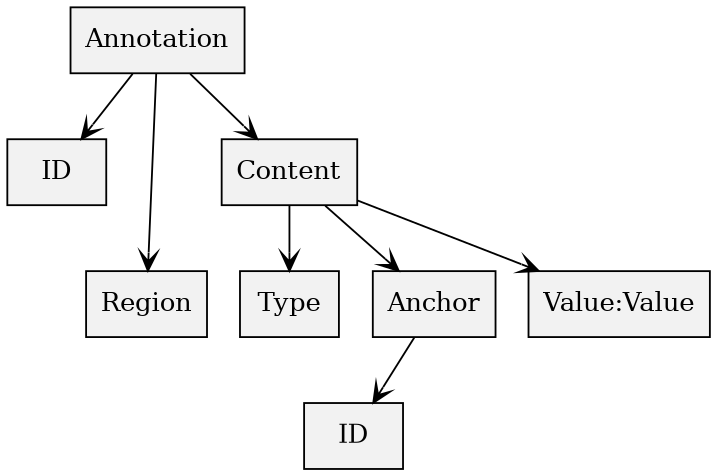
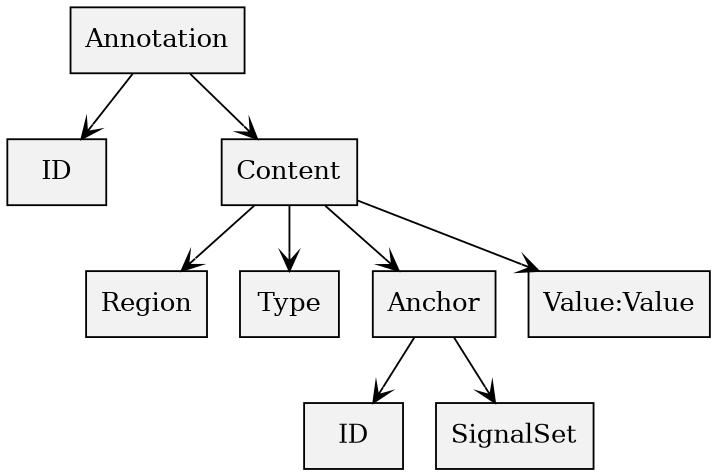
(152, 163) -> (225, 232)
none -> (515, 436)
